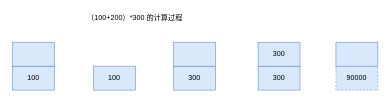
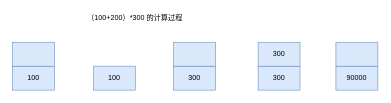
(357, 78) -> (357, 78)
